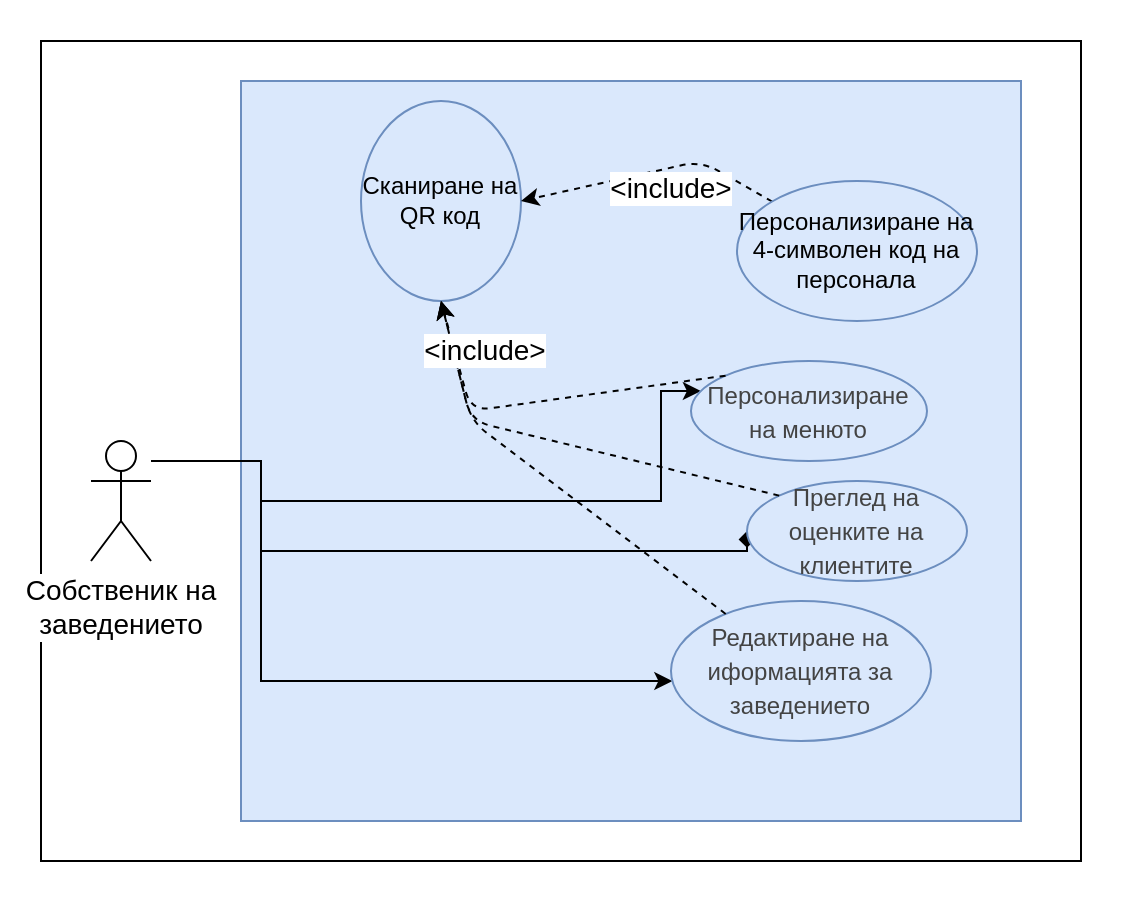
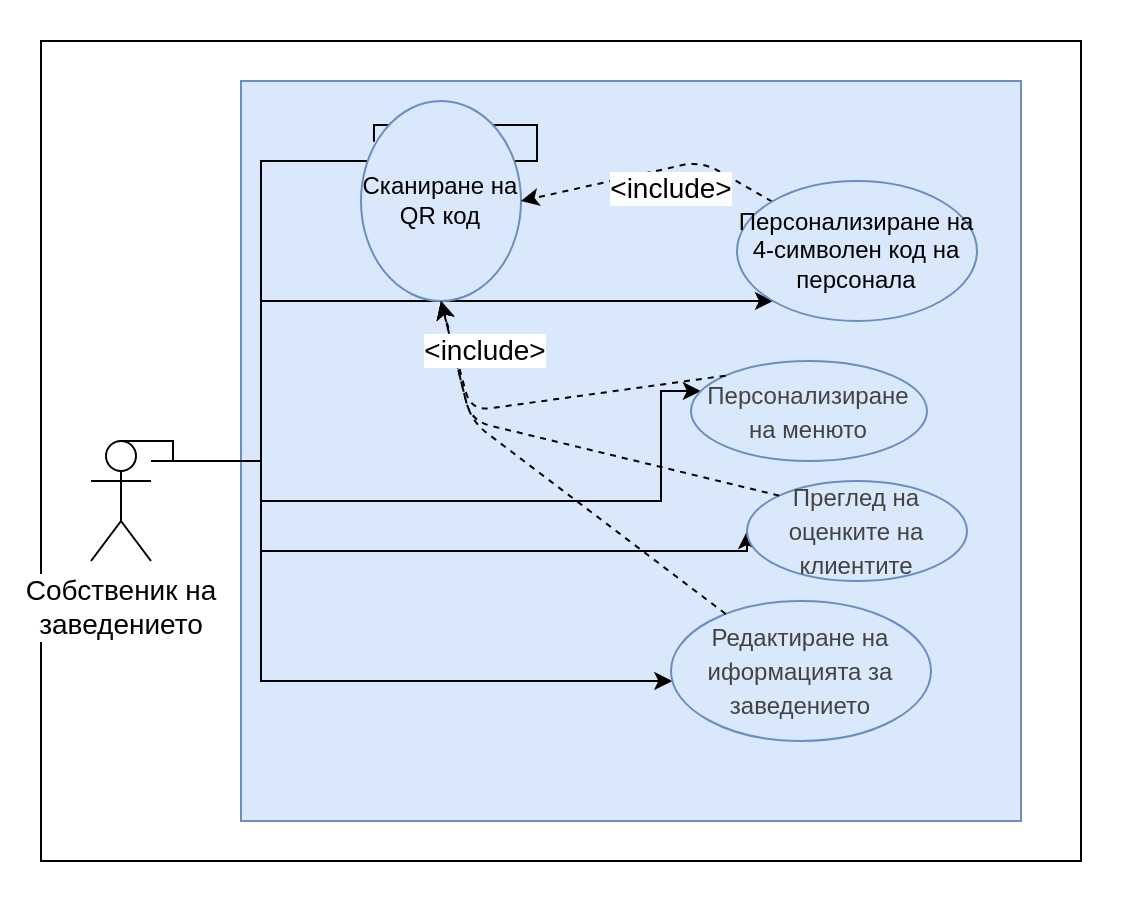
none -> (261, 176)
none -> (604, 301)
(747, 546) -> (747, 546)
